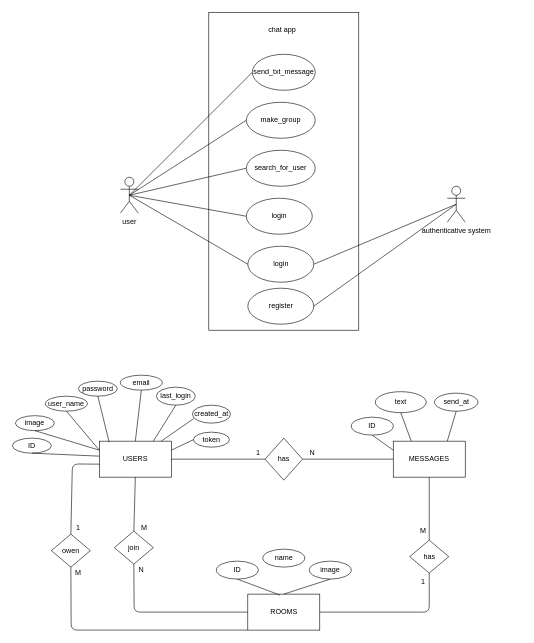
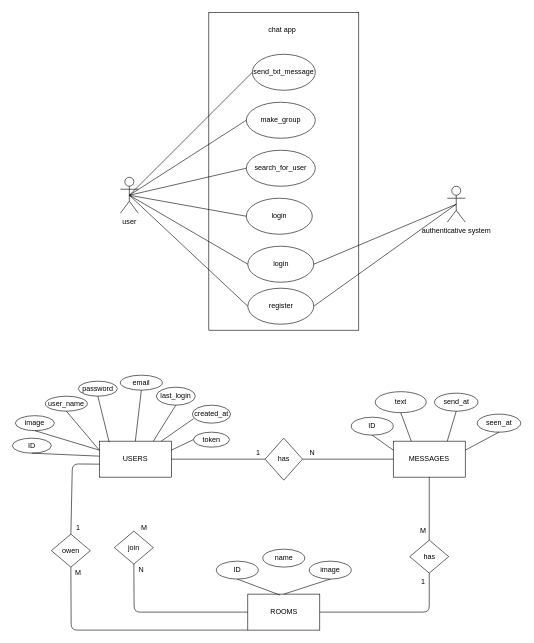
none -> (191, 253)
none -> (499, 423)
none -> (482, 441)
(135, 504) -> none
